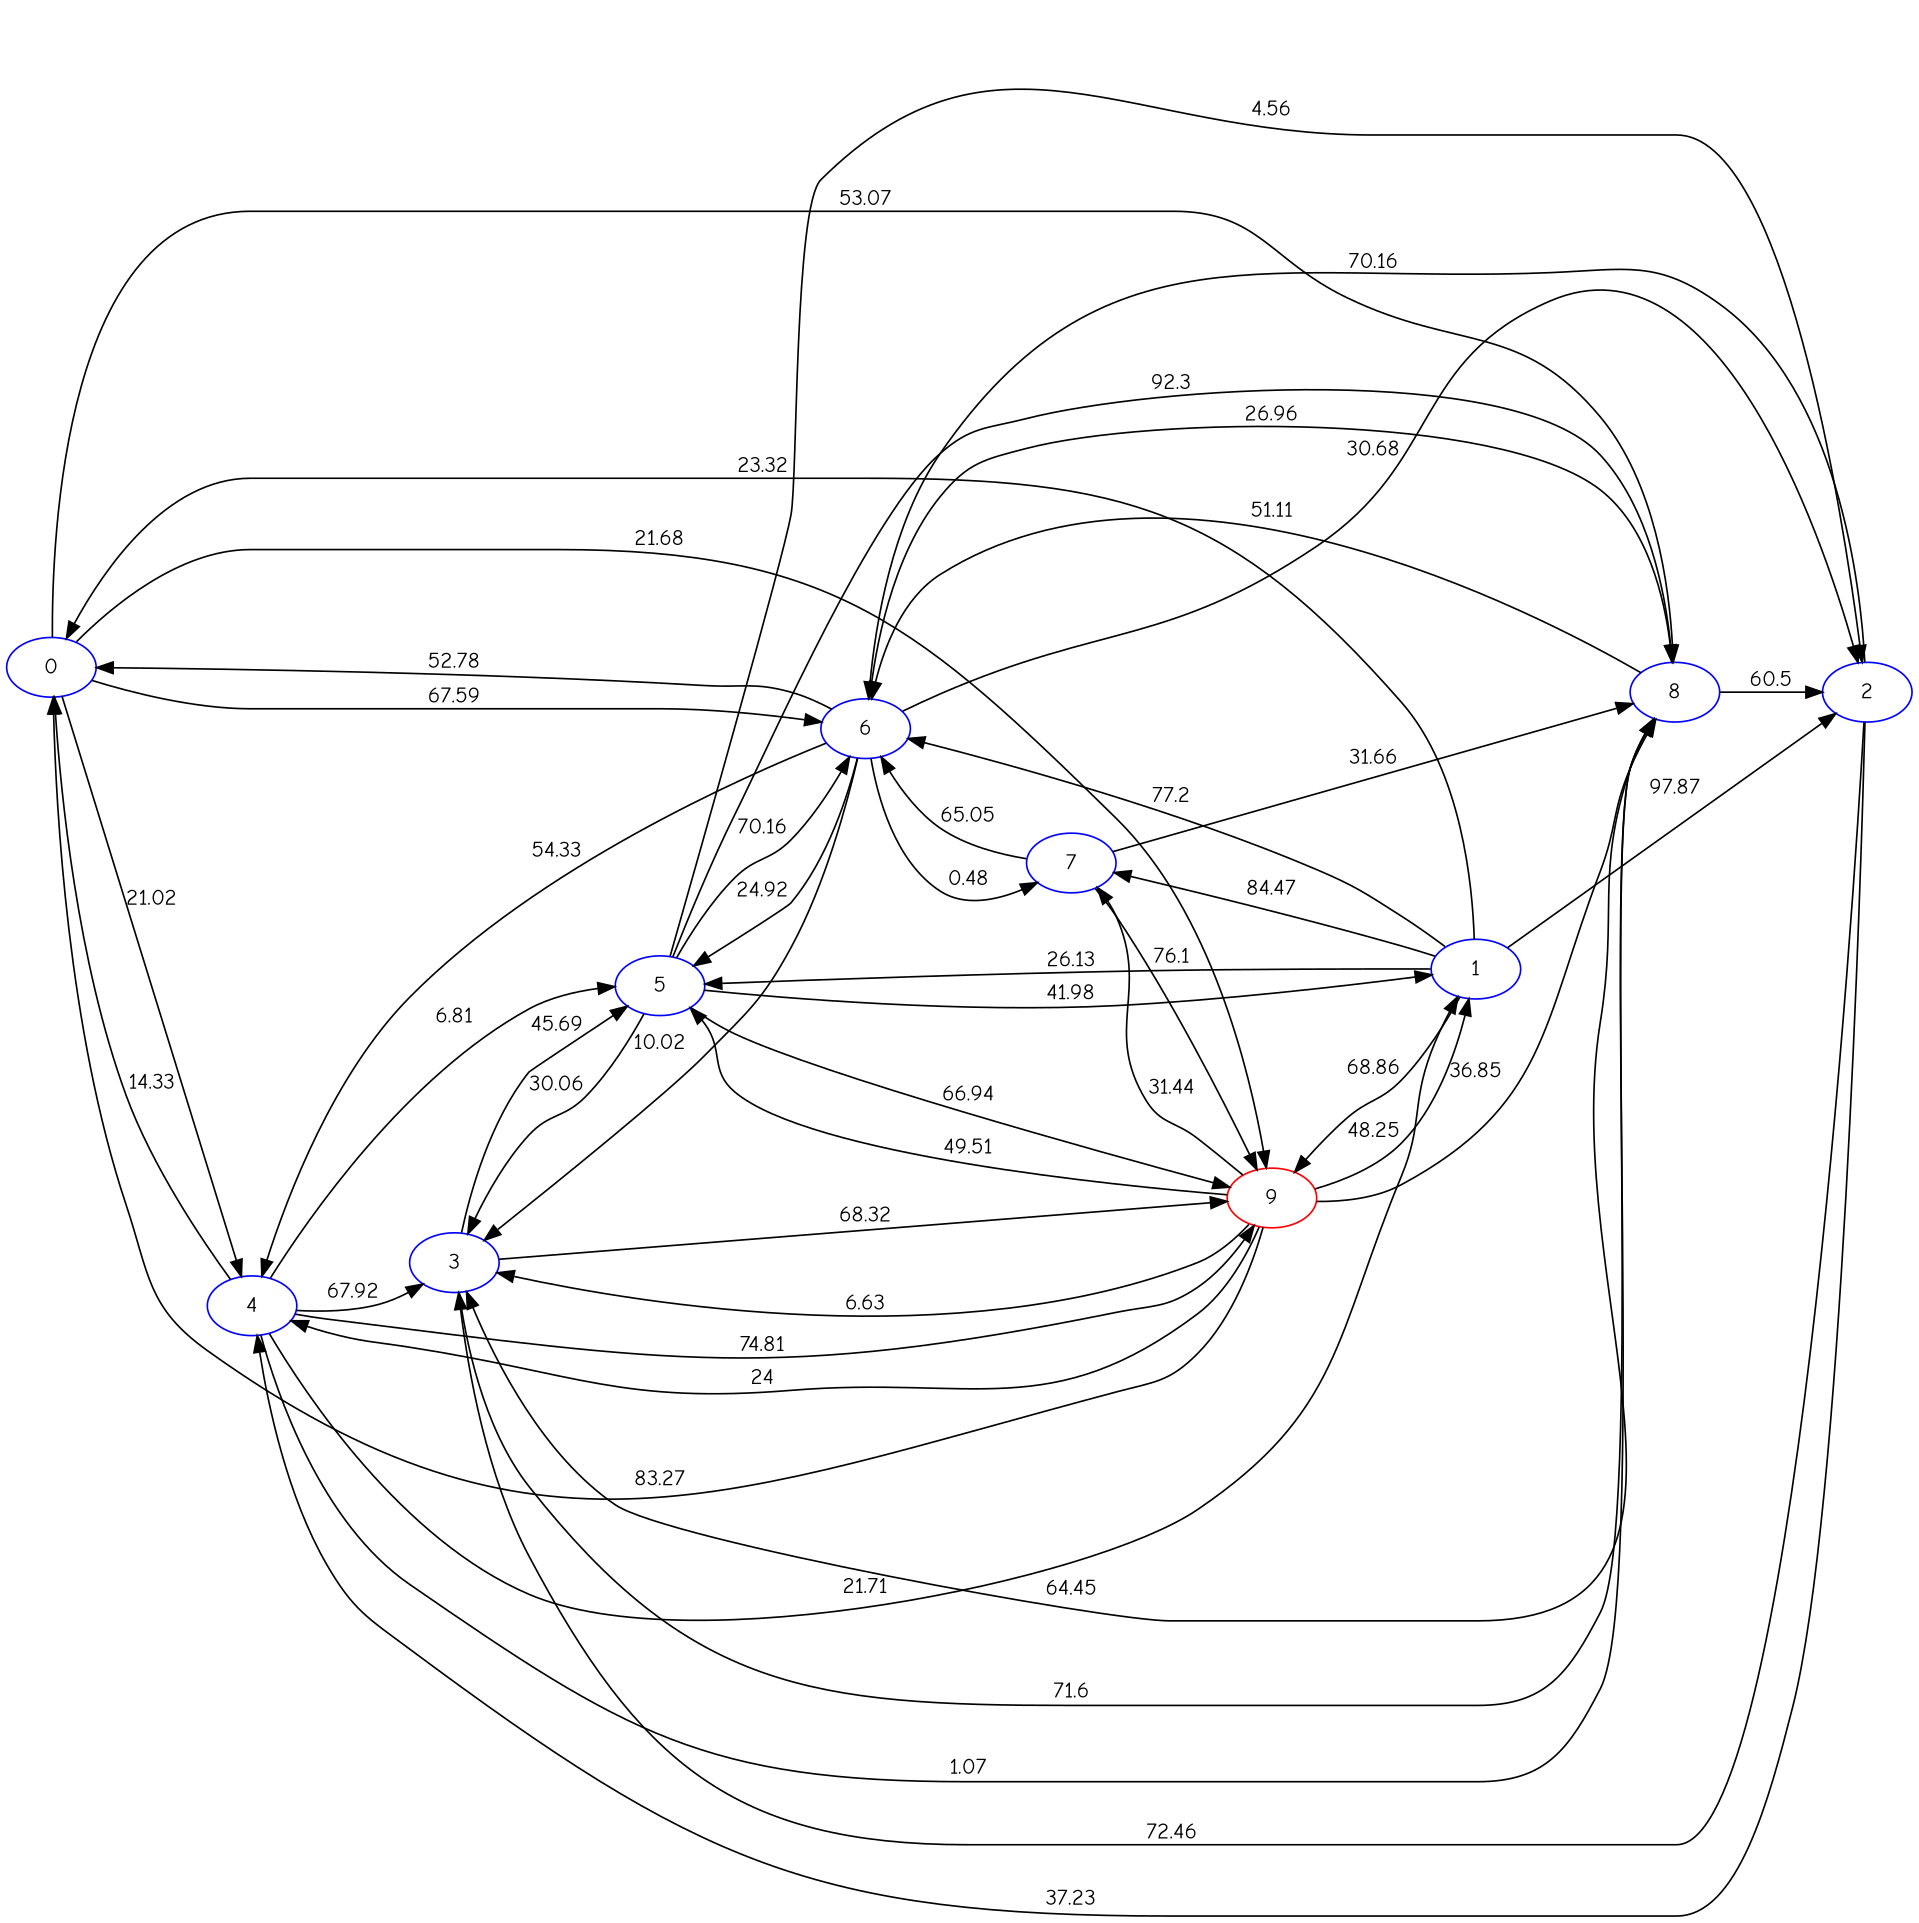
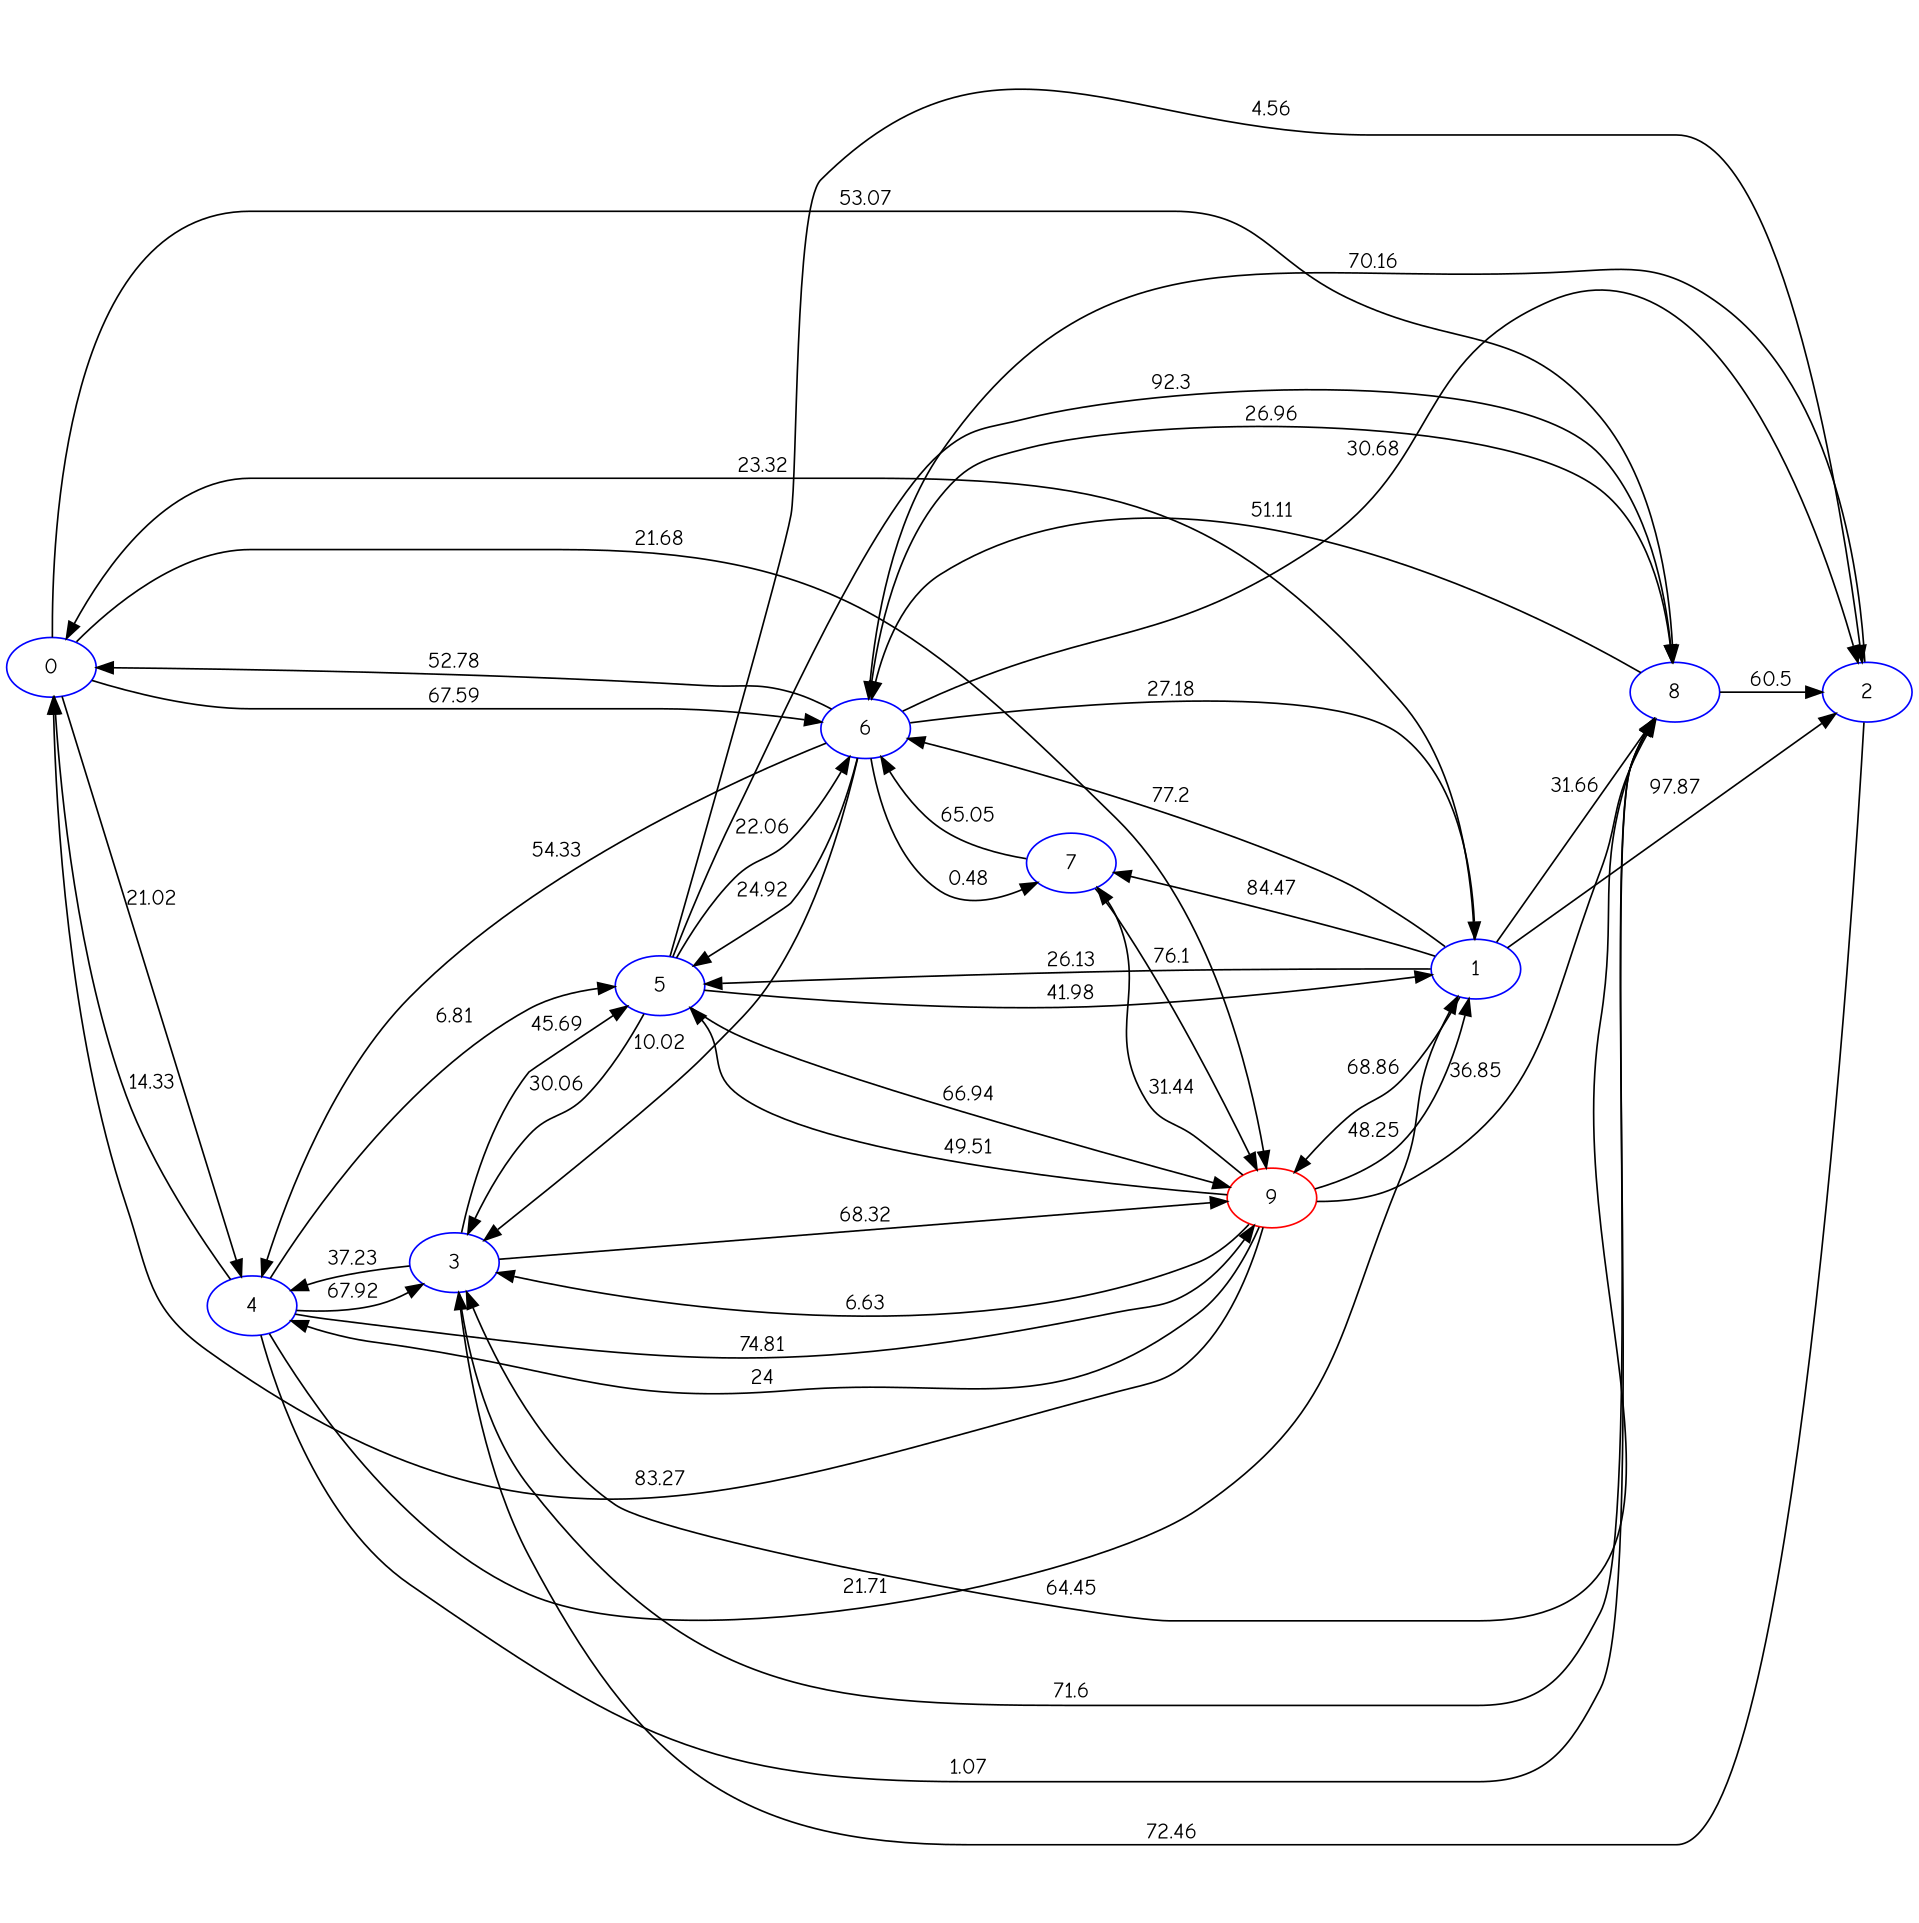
none -> (1261, 703)
(1365, 780) -> (1570, 838)
(763, 827) -> (763, 827)
(1458, 1916) -> (358, 1273)
